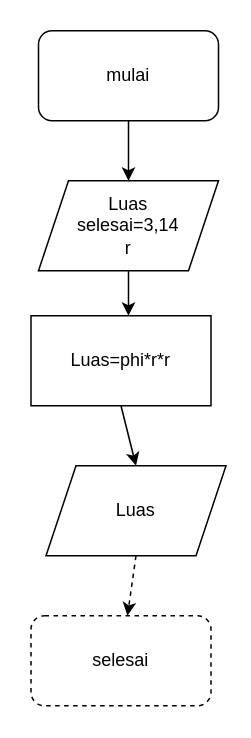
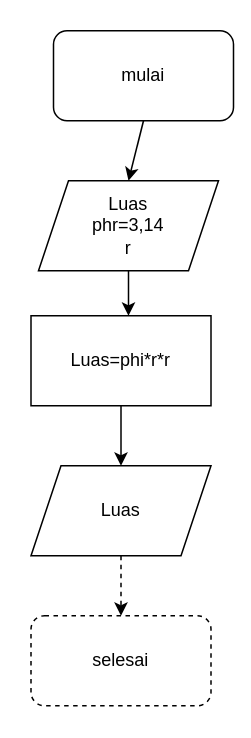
(128, 76) -> (143, 76)
(128, 226) -> (128, 226)
(136, 511) -> (121, 511)
